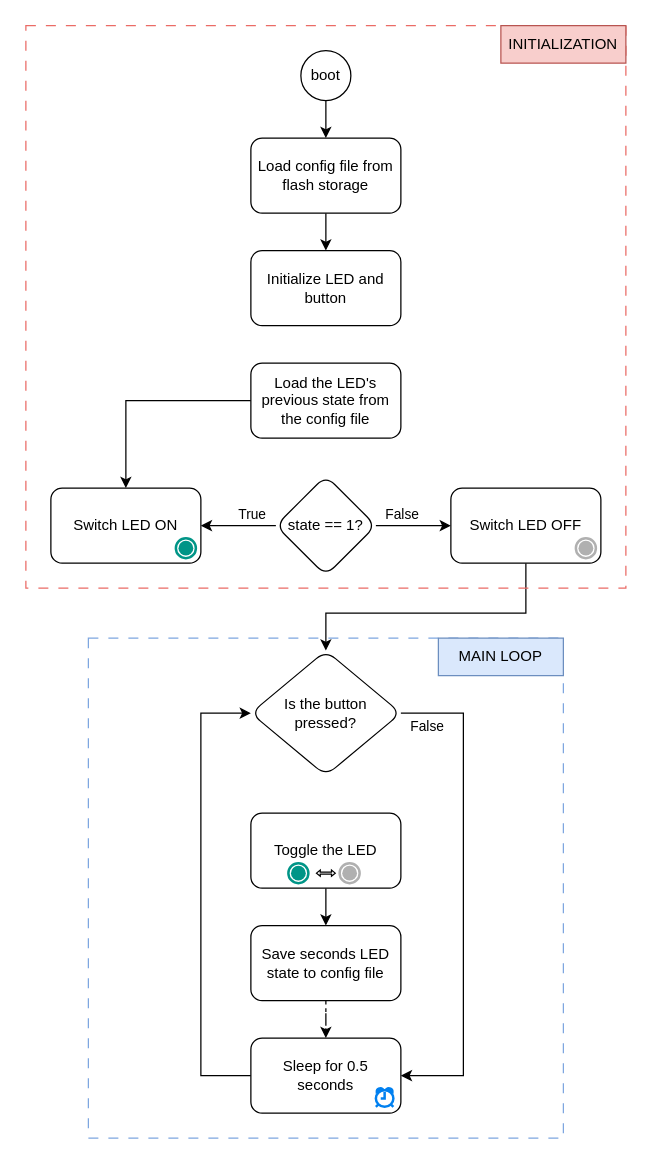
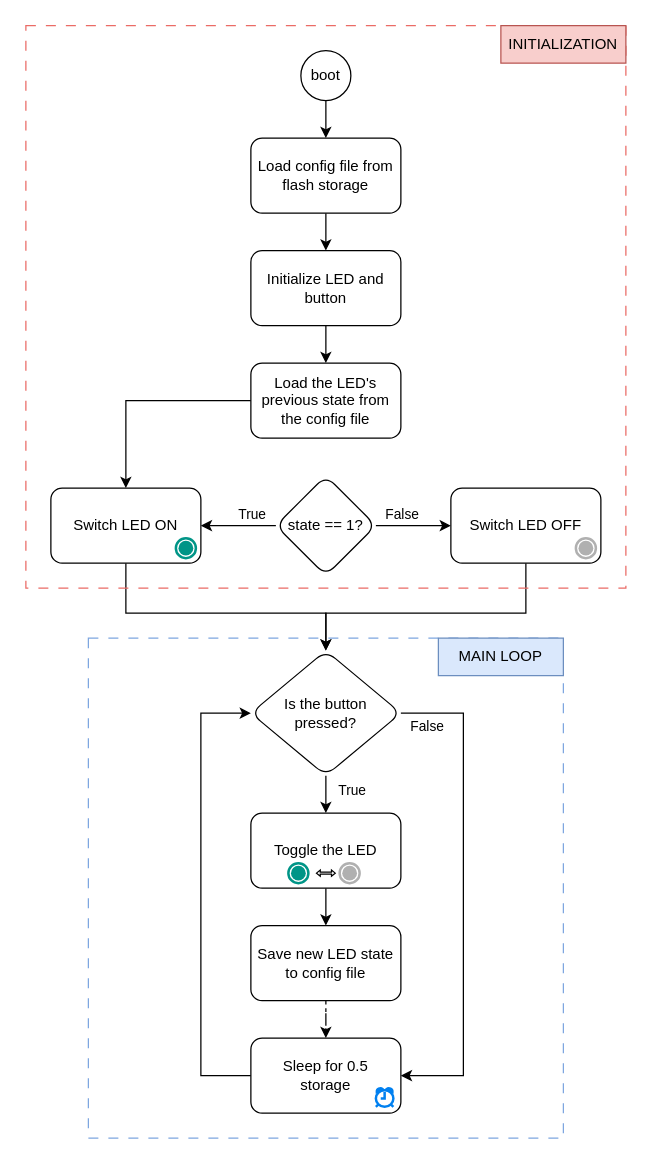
none -> (326, 349)
none -> (199, 613)
none -> (326, 799)
(326, 963) -> (326, 963)
(326, 1076) -> (326, 1076)
